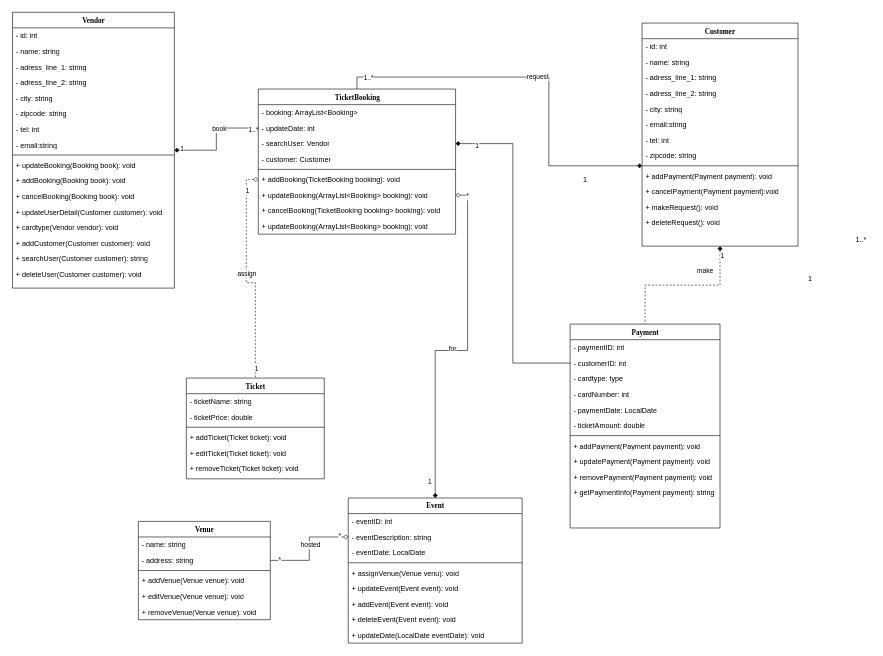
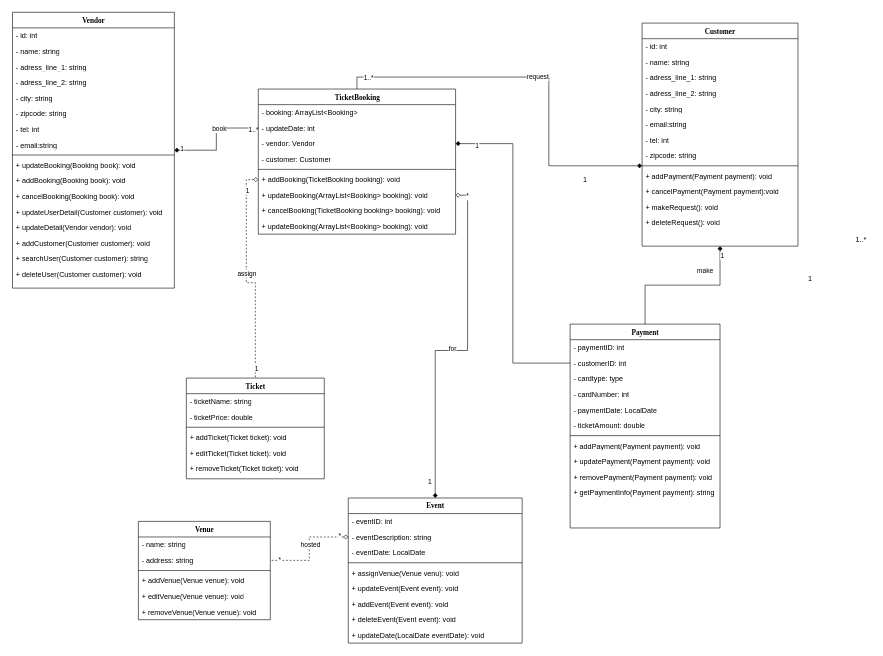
(299, 144) -> (291, 144)
(74, 228) -> (80, 228)
(681, 285) -> (681, 285)
(309, 554) -> (309, 554)
